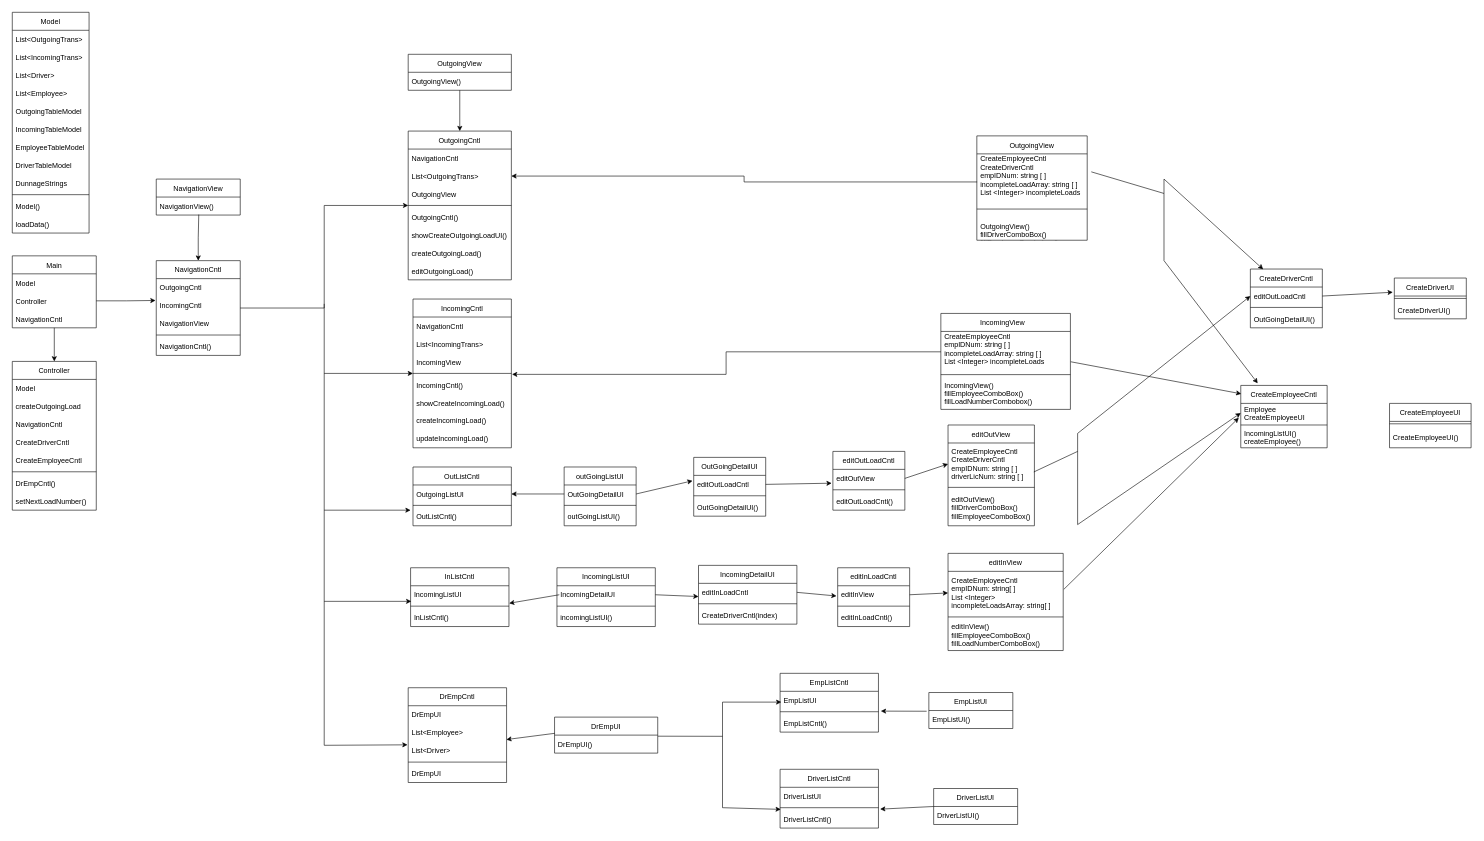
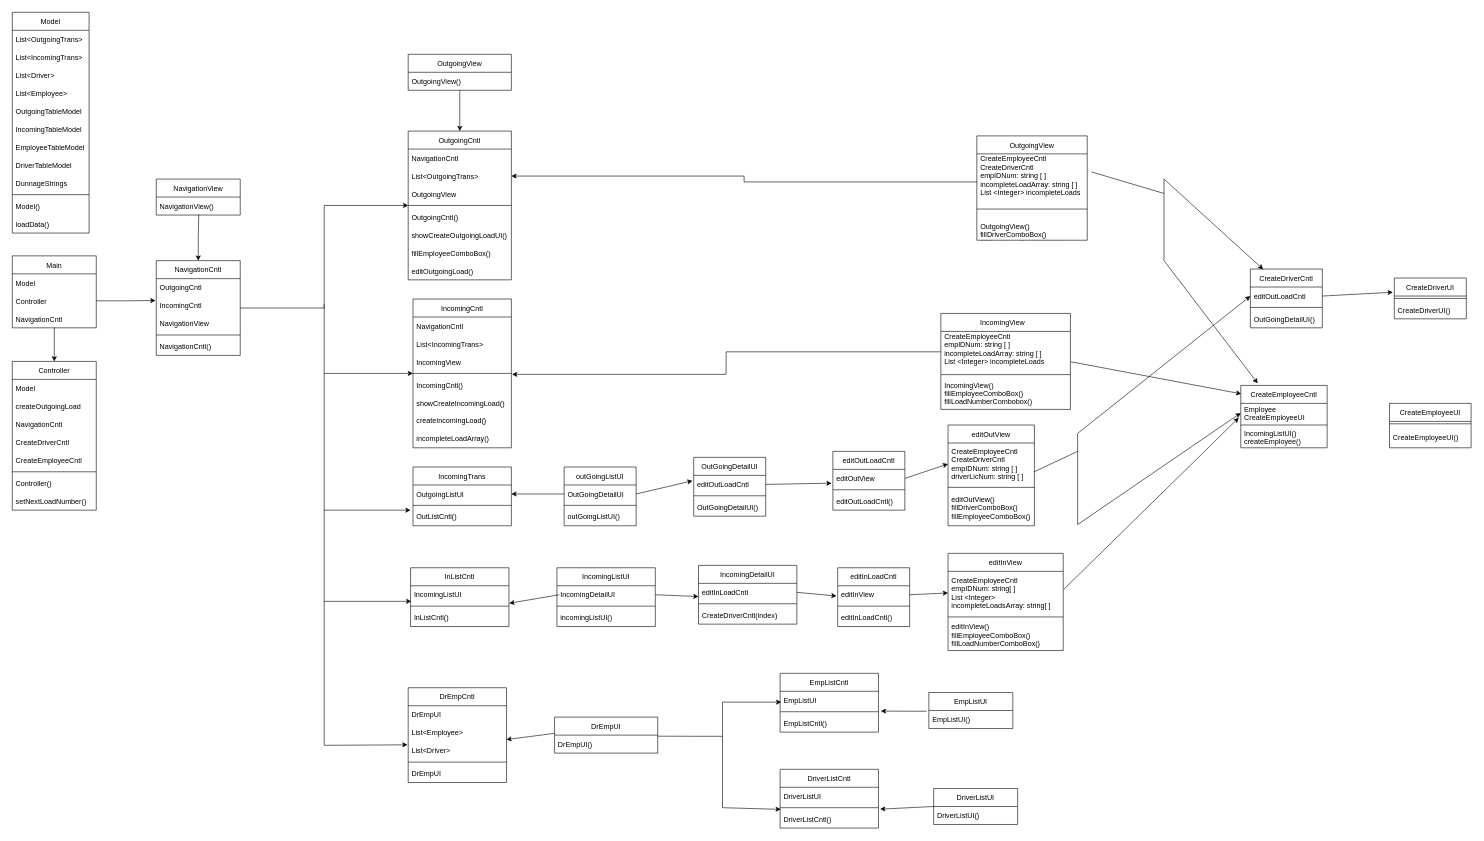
(451, 253) -> (452, 253)
(456, 439) -> (457, 439)
(462, 476) -> (462, 476)
(37, 484) -> (38, 484)
